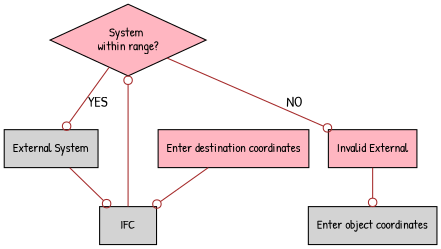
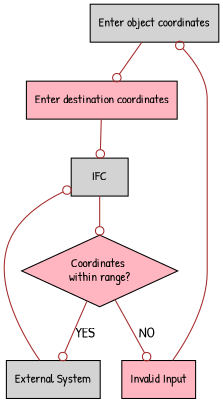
(128, 40) -> (100, 271)
none -> (131, 58)
(373, 149) -> (159, 380)
